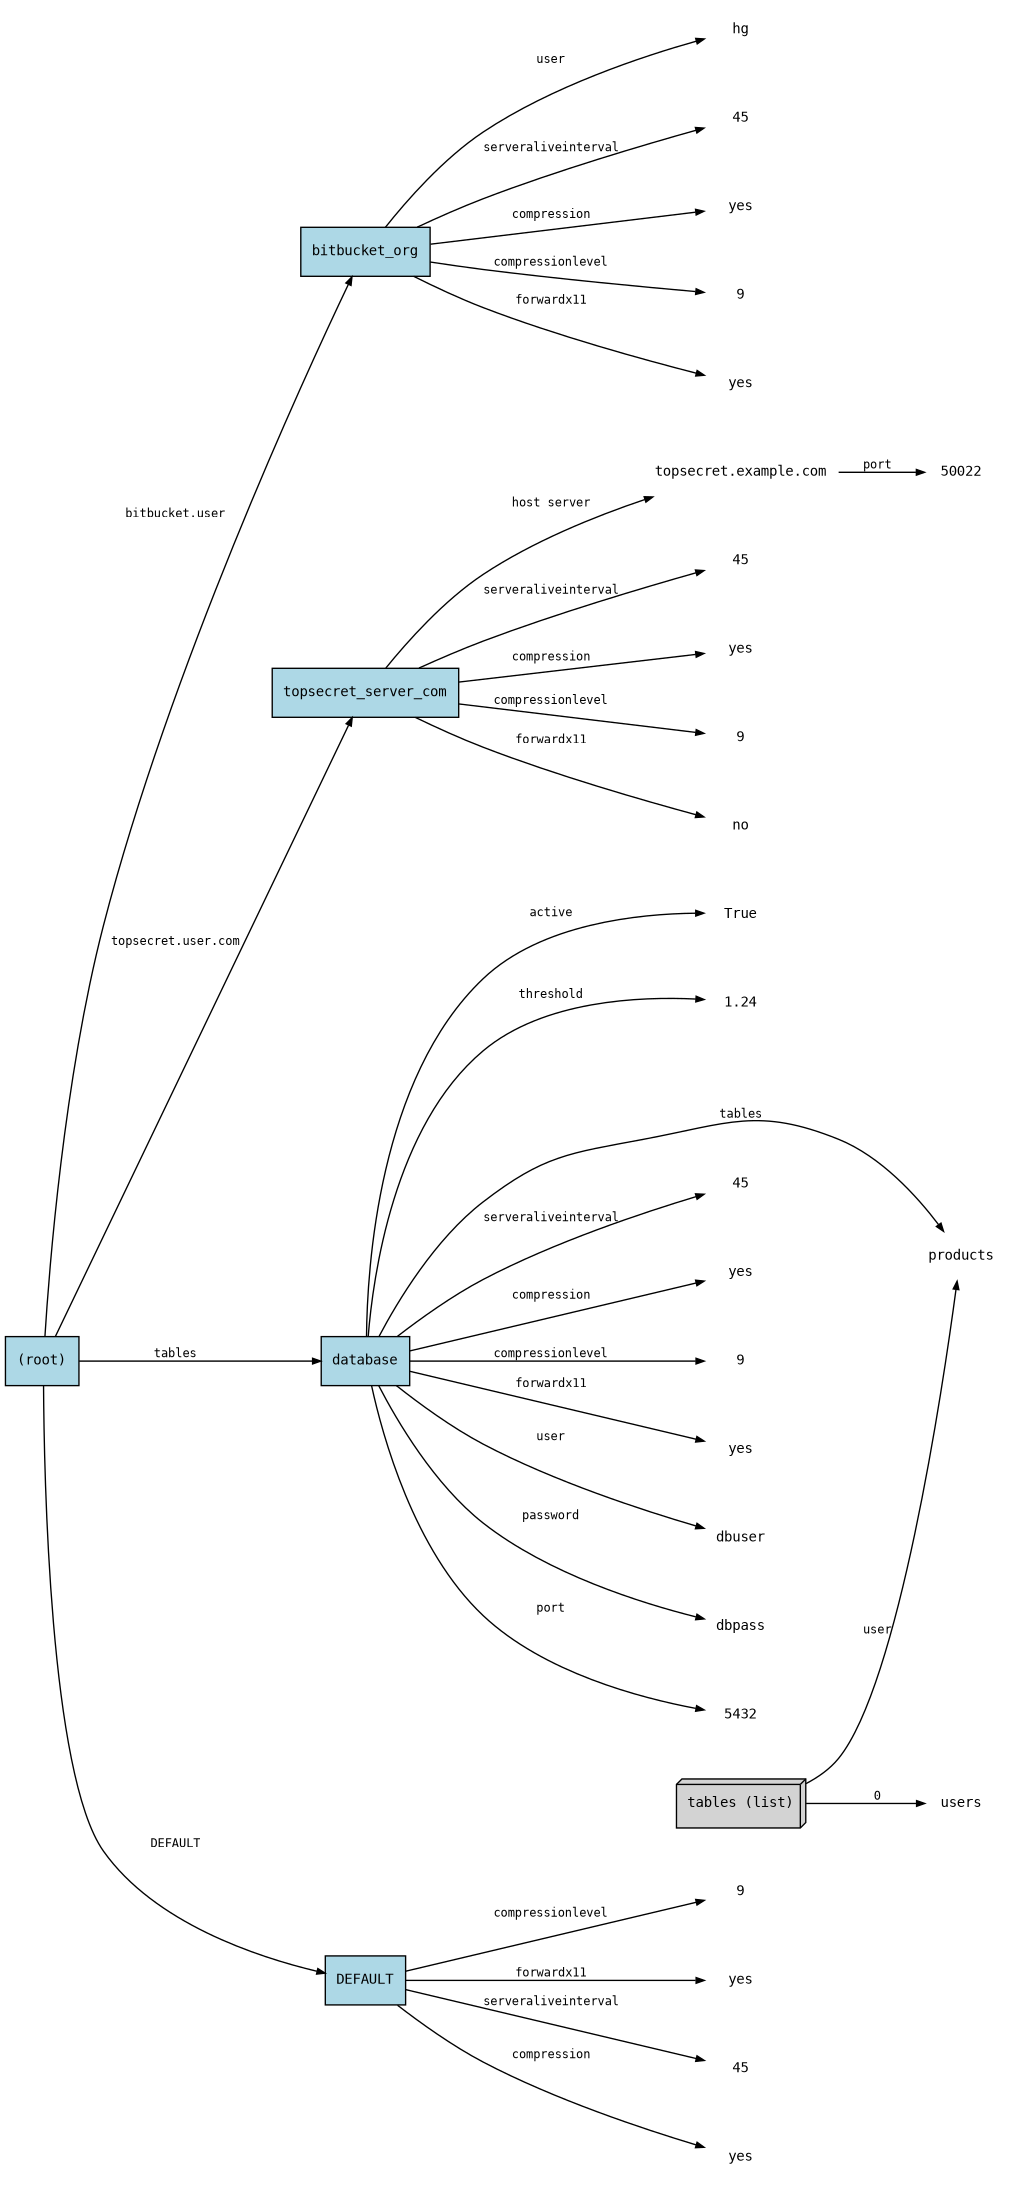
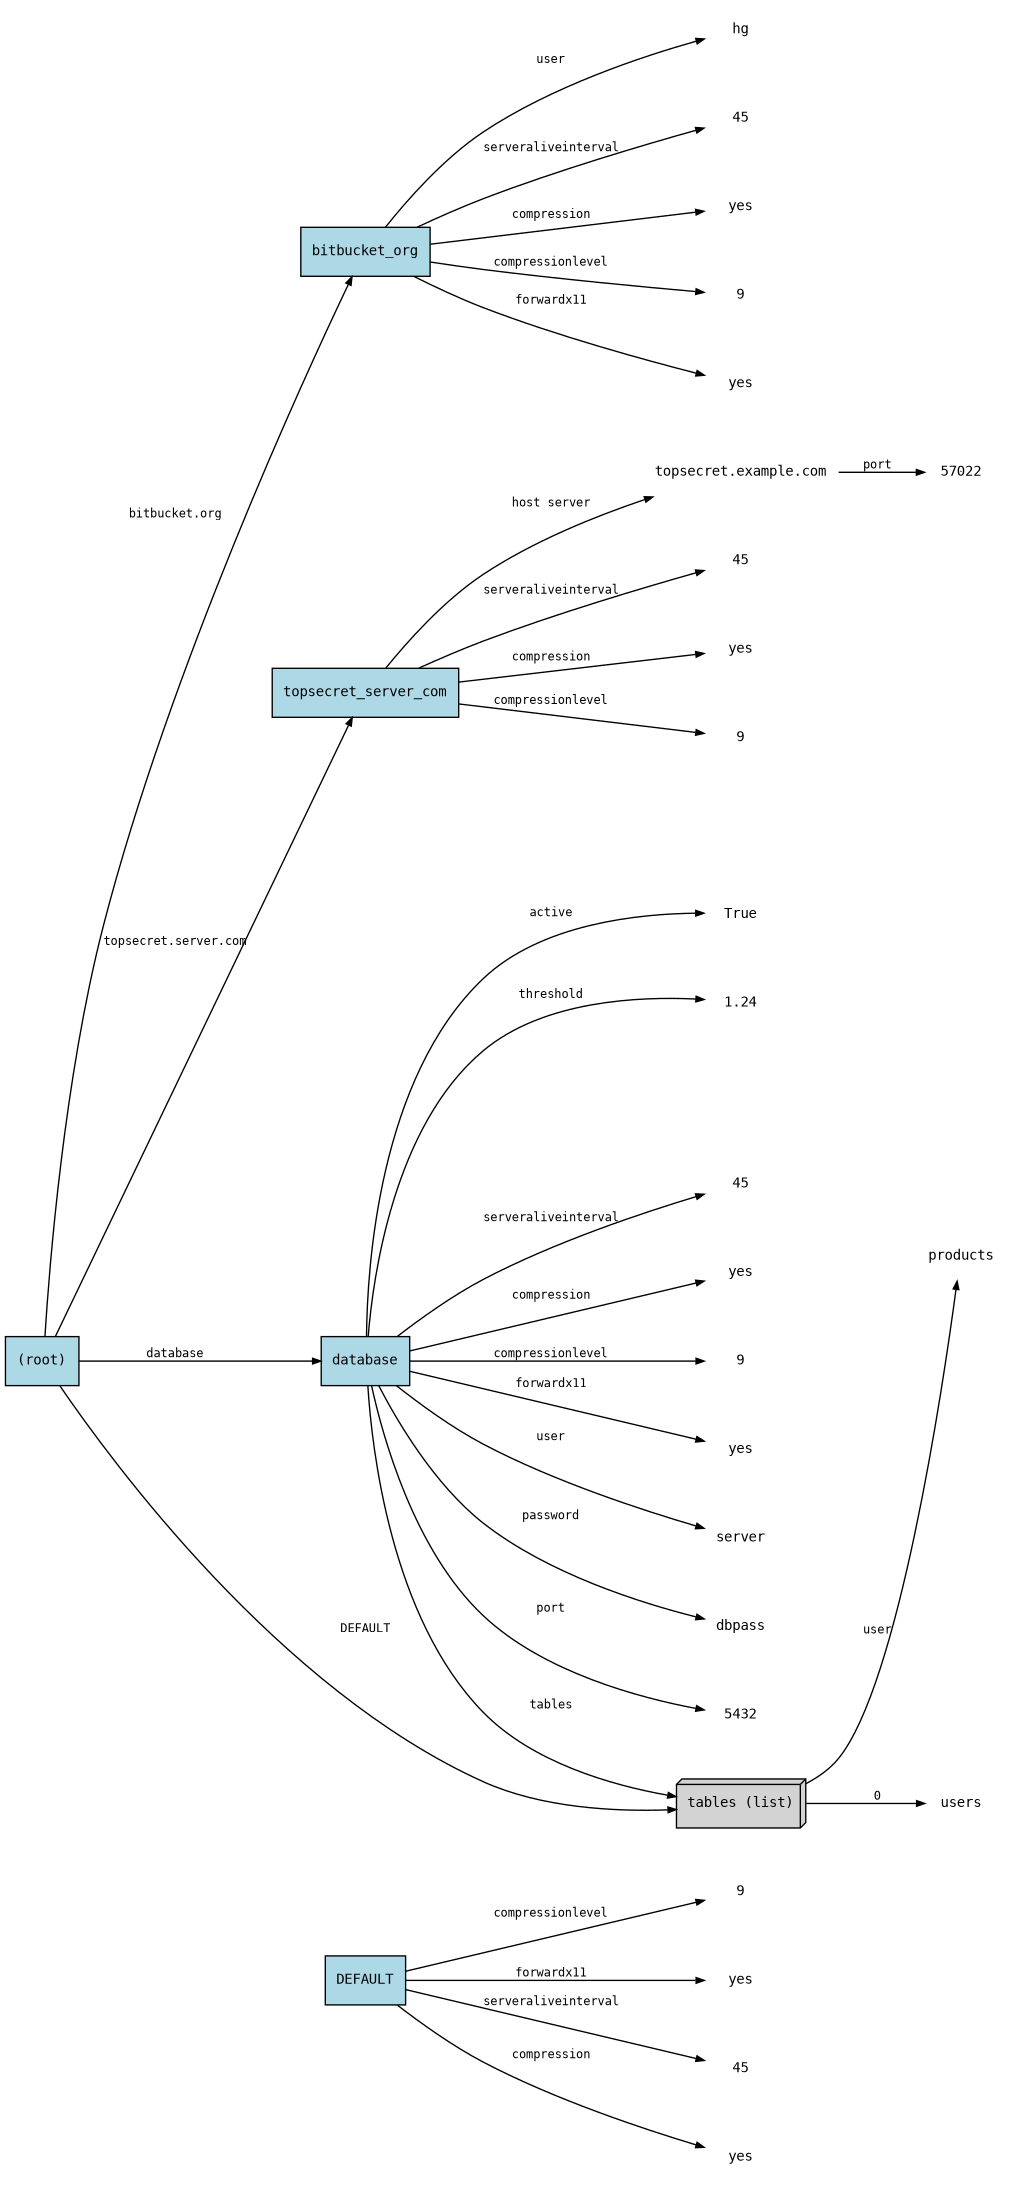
(962, 472) -> (962, 472)
(176, 514) -> (176, 514)
(741, 826) -> none
(176, 942) -> (176, 942)
(637, 1141) -> (440, 1653)
(176, 1354) -> (176, 1354)
(741, 1538) -> (741, 1538)
(69, 1746) -> (317, 1674)
